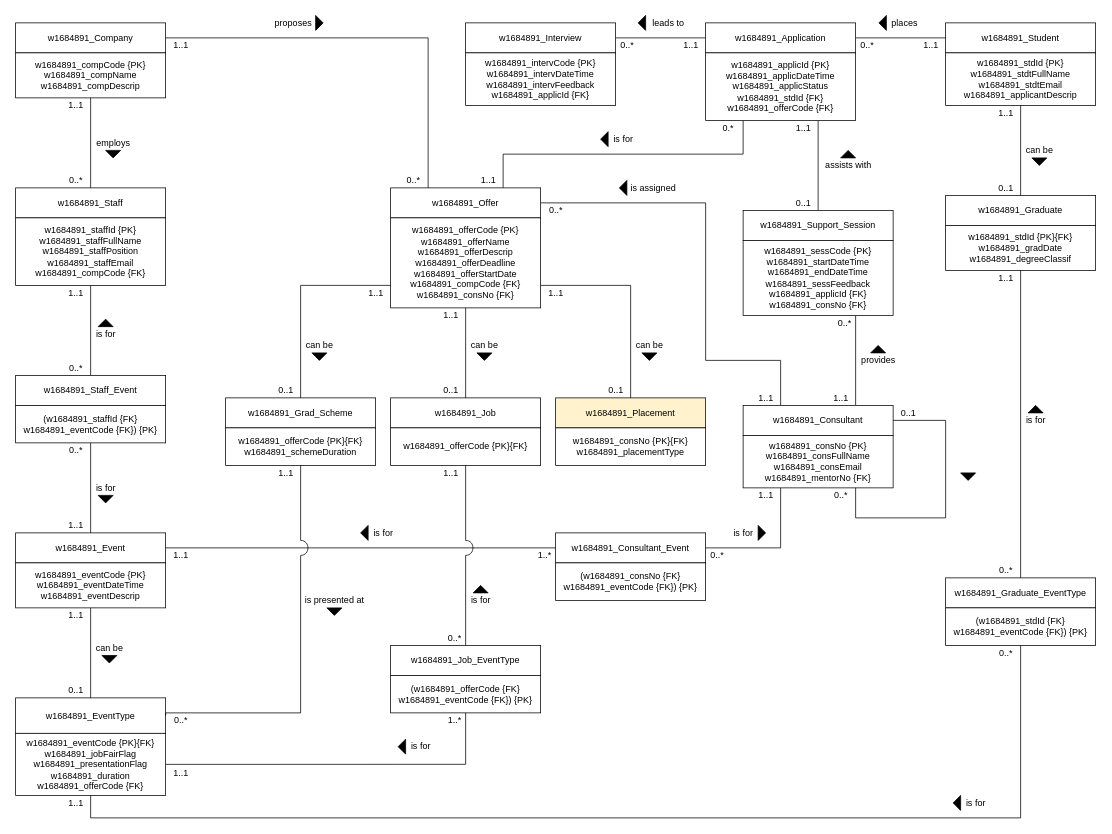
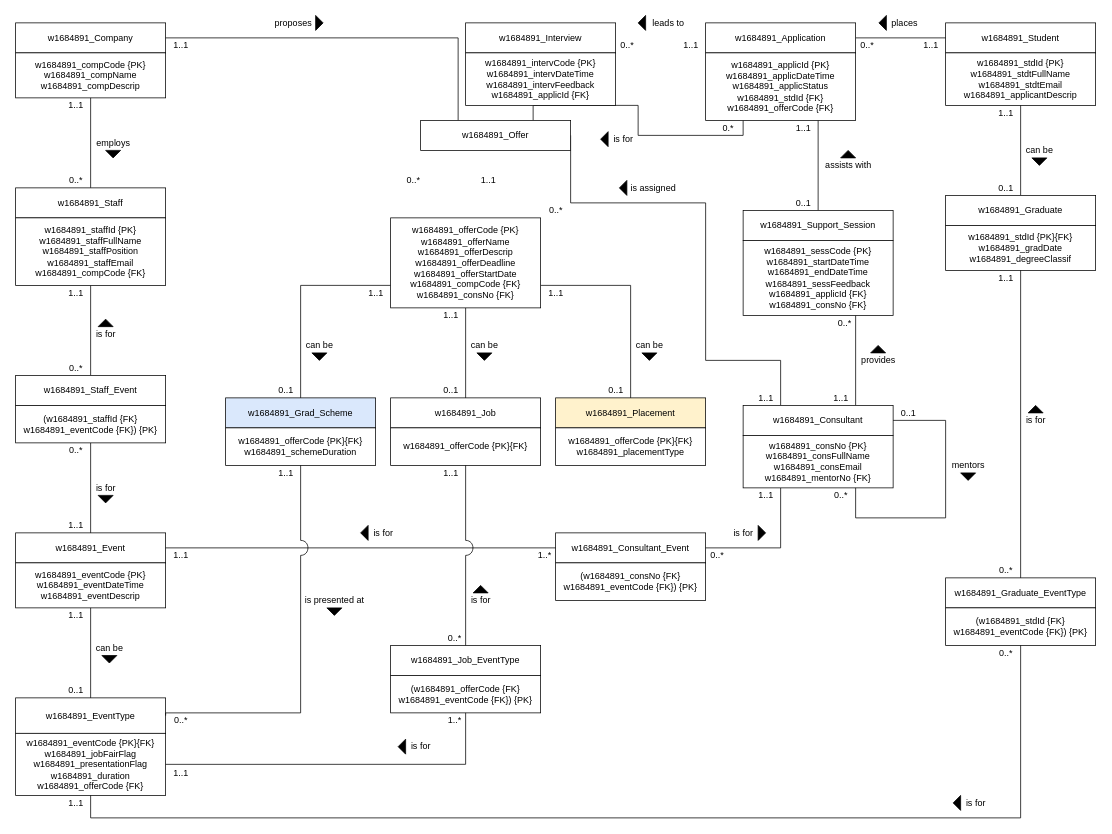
(660, 38) -> none
(465, 203) -> (495, 135)
(300, 413) -> (300, 413)
(630, 447) -> (630, 447)
none -> (968, 465)
